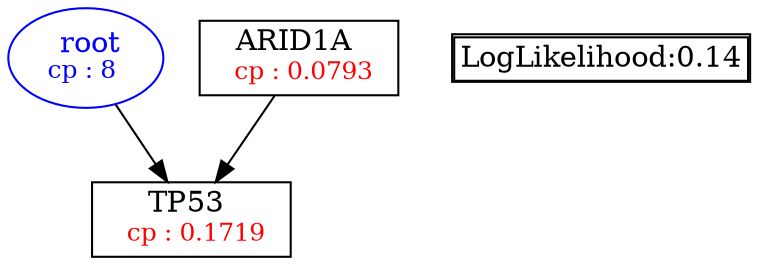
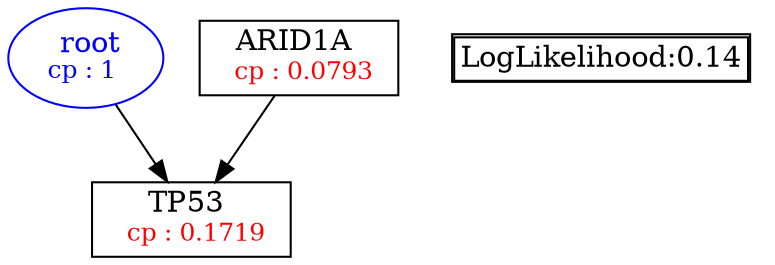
(86, 70) -> (86, 70)
